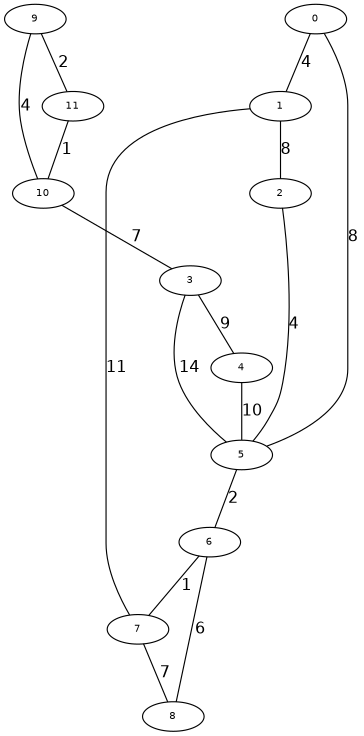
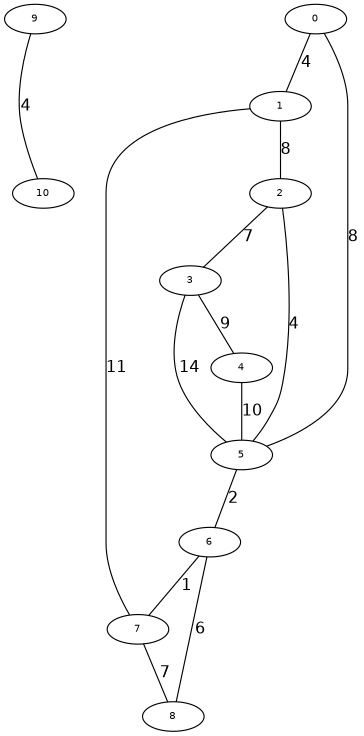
(73, 106) -> none
(117, 237) -> (235, 237)
